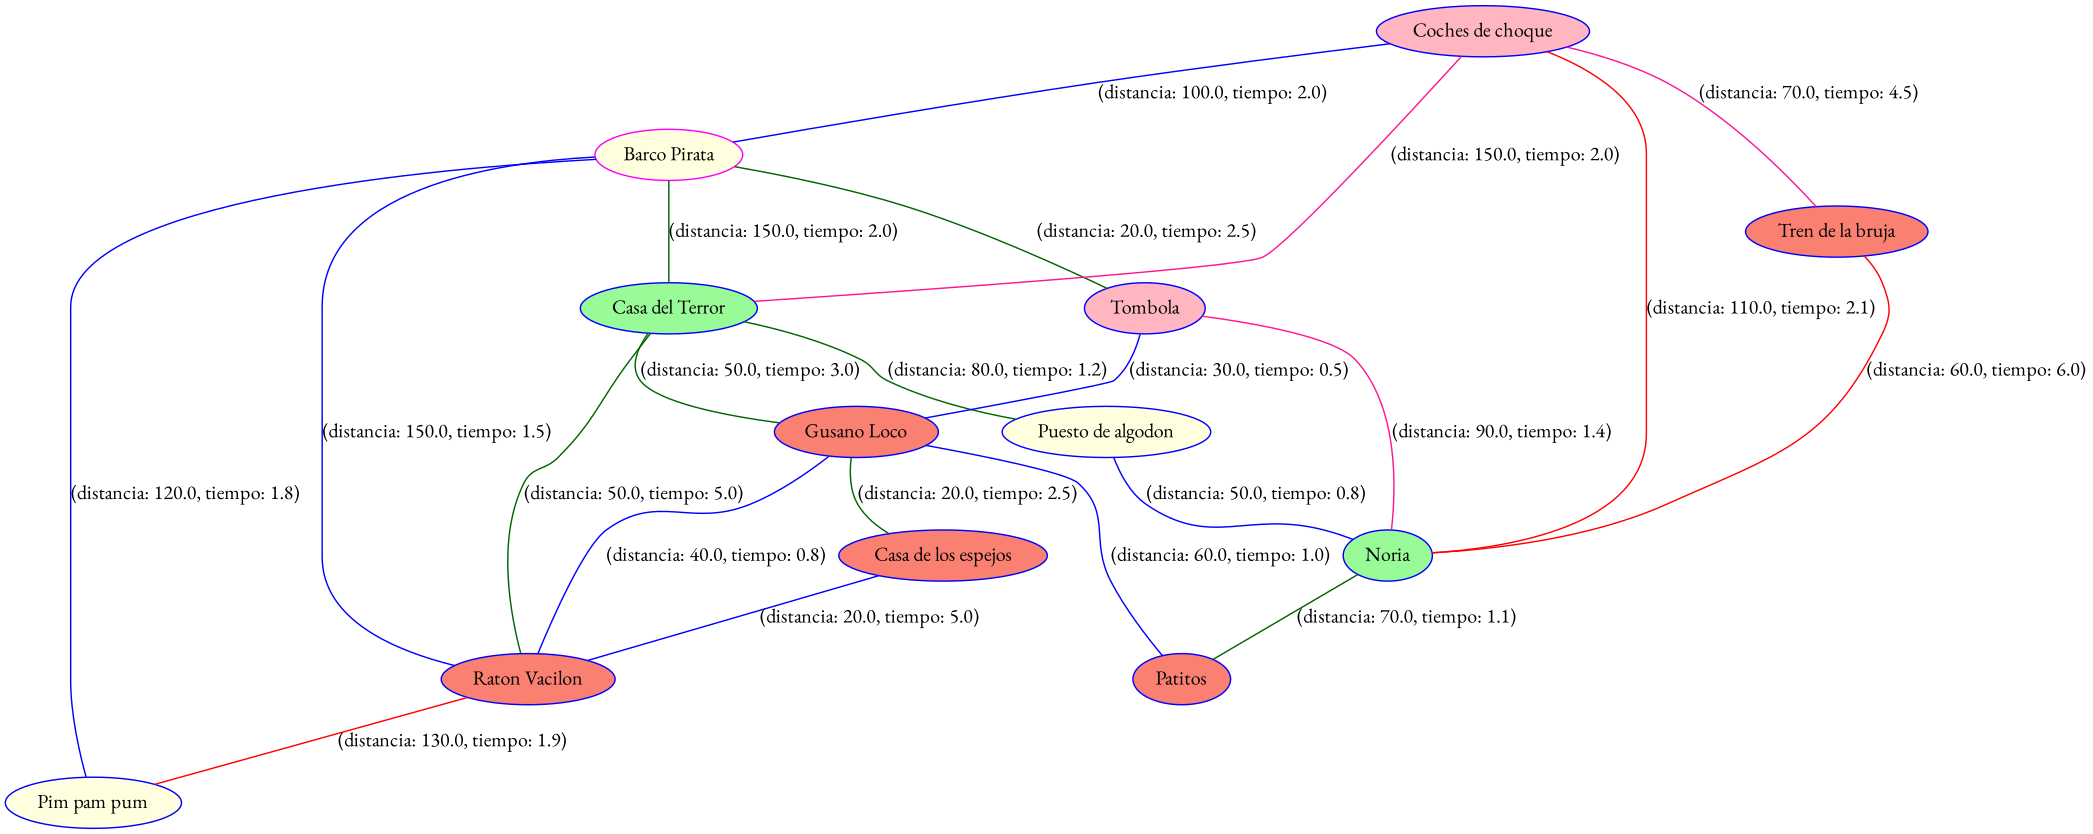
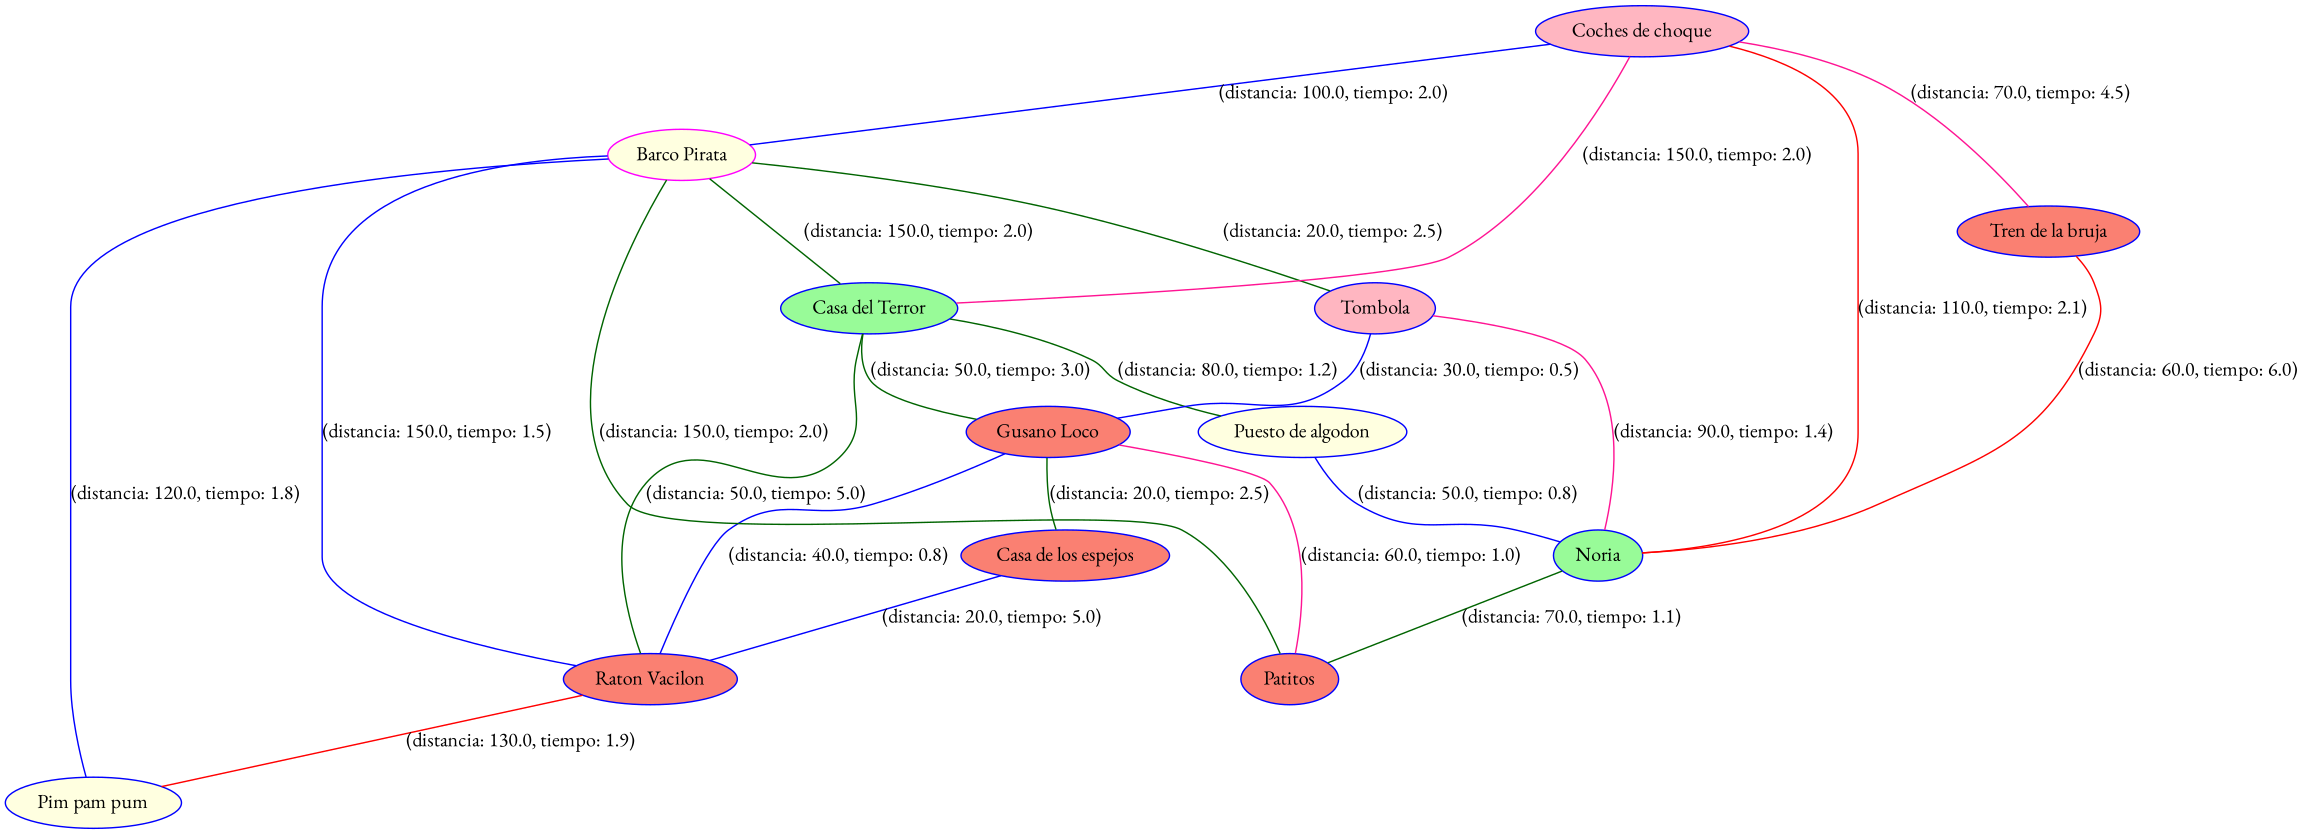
(1091, 498) -> (1276, 492)
none -> (810, 524)
